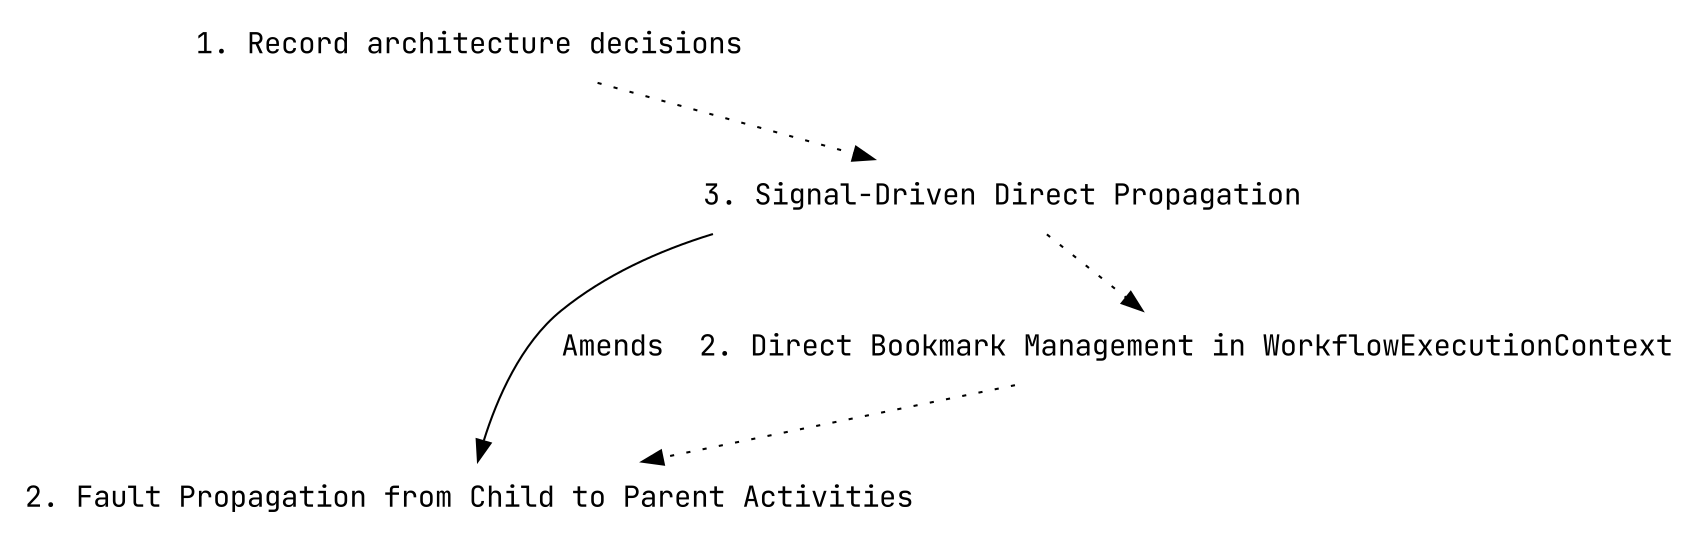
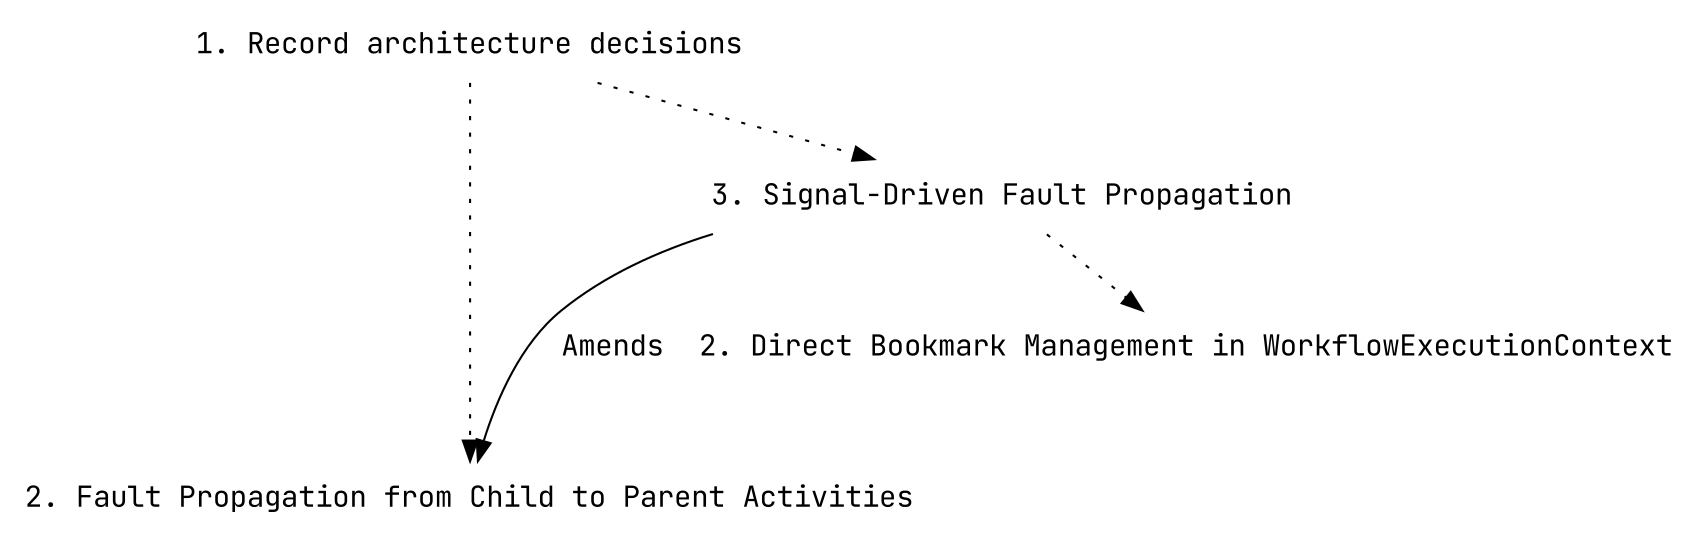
(1002, 197) -> (1002, 197)
(839, 421) -> (470, 262)
